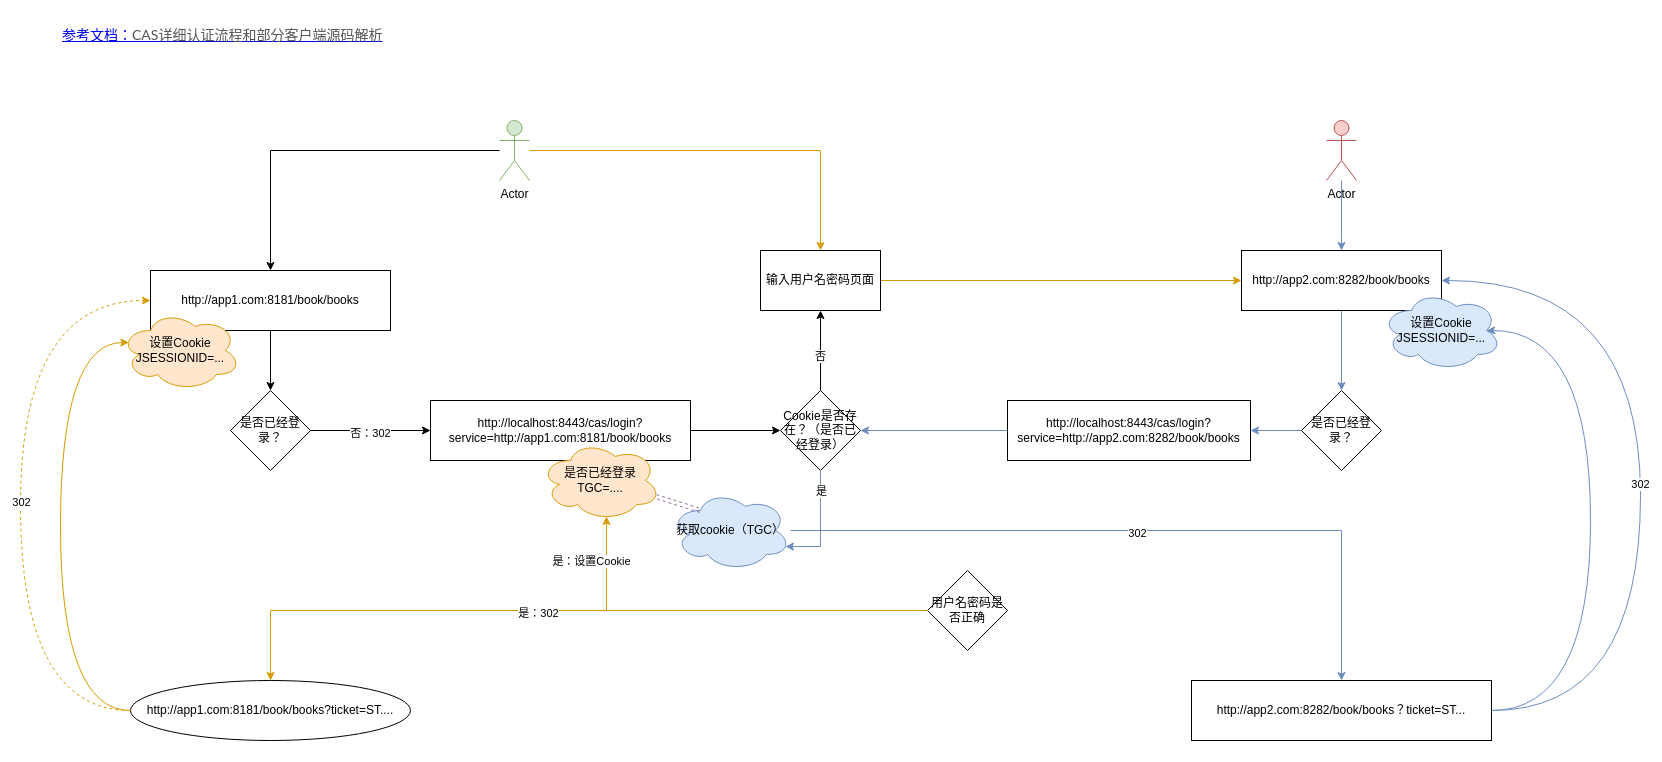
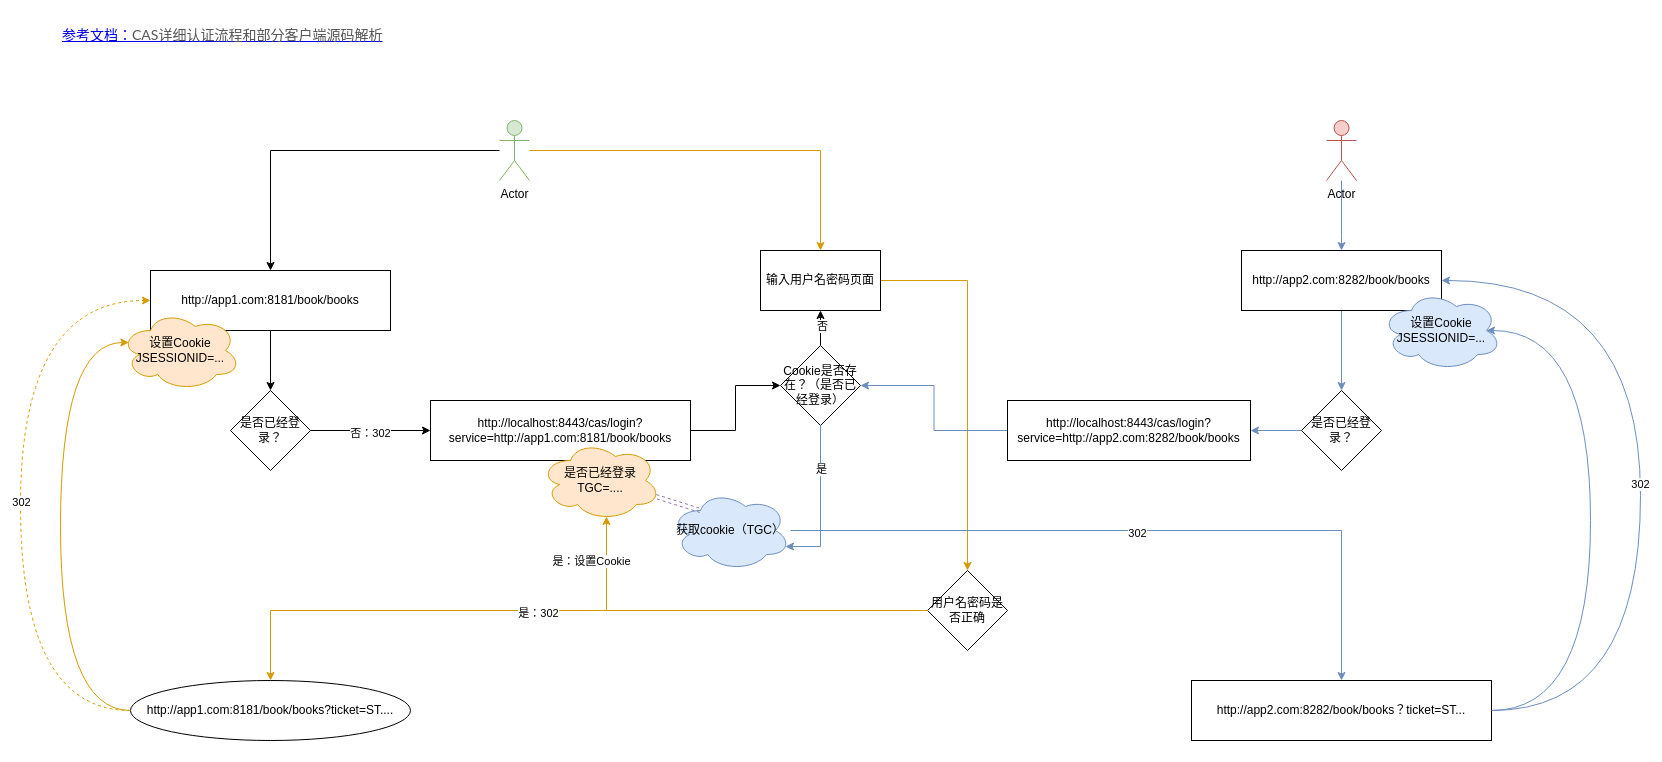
(1100, 281) -> (968, 421)
(821, 431) -> (821, 386)
